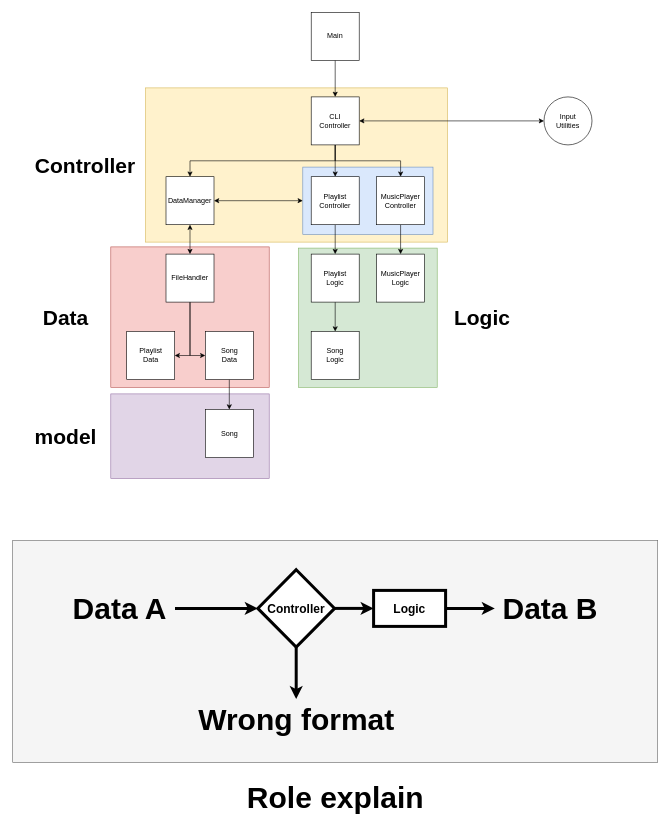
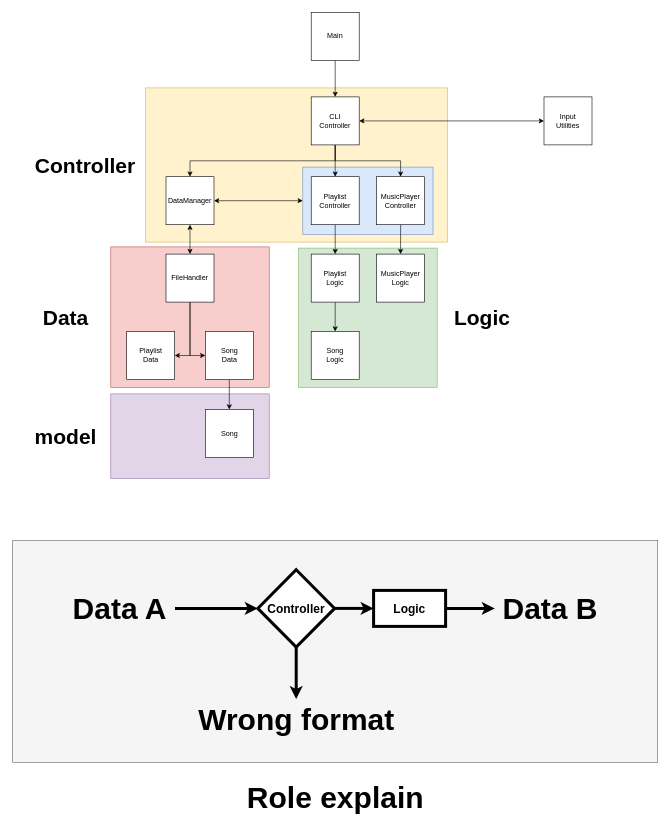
(568, 121) -> (568, 121)
